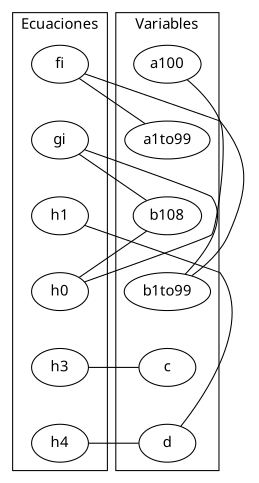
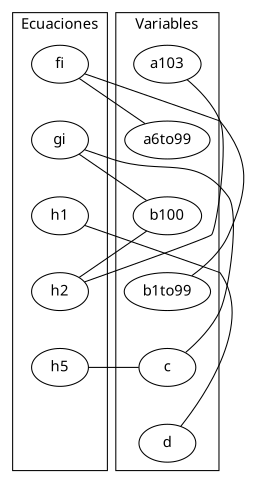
(167, 64) -> (167, 64)
(167, 140) -> (167, 140)
(190, 188) -> (231, 204)
(167, 216) -> (167, 216)
(60, 292) -> (60, 292)
(60, 367) -> (60, 367)
(60, 443) -> none
